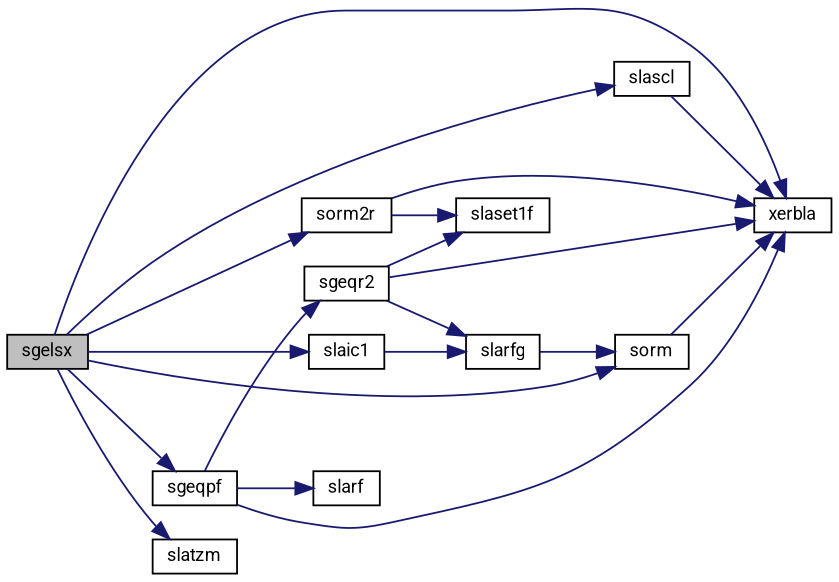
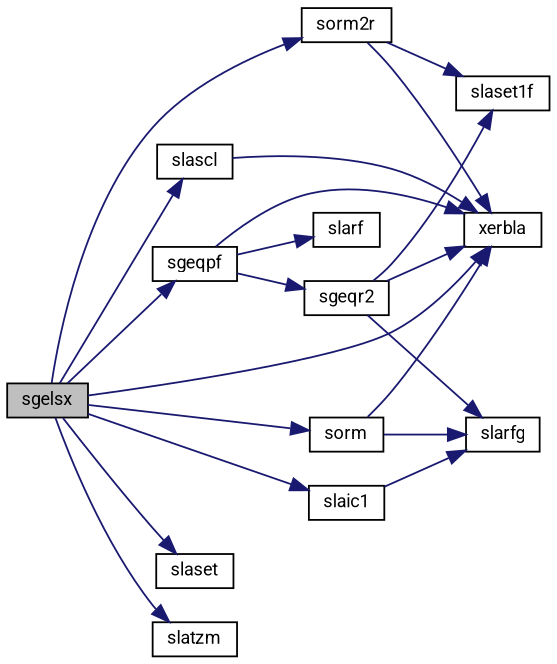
(568, 352) -> (416, 435)
none -> (195, 571)
